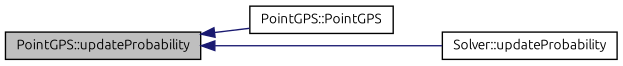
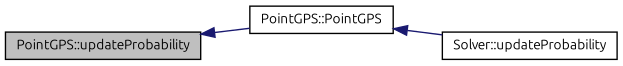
(329, 46) -> (425, 33)
